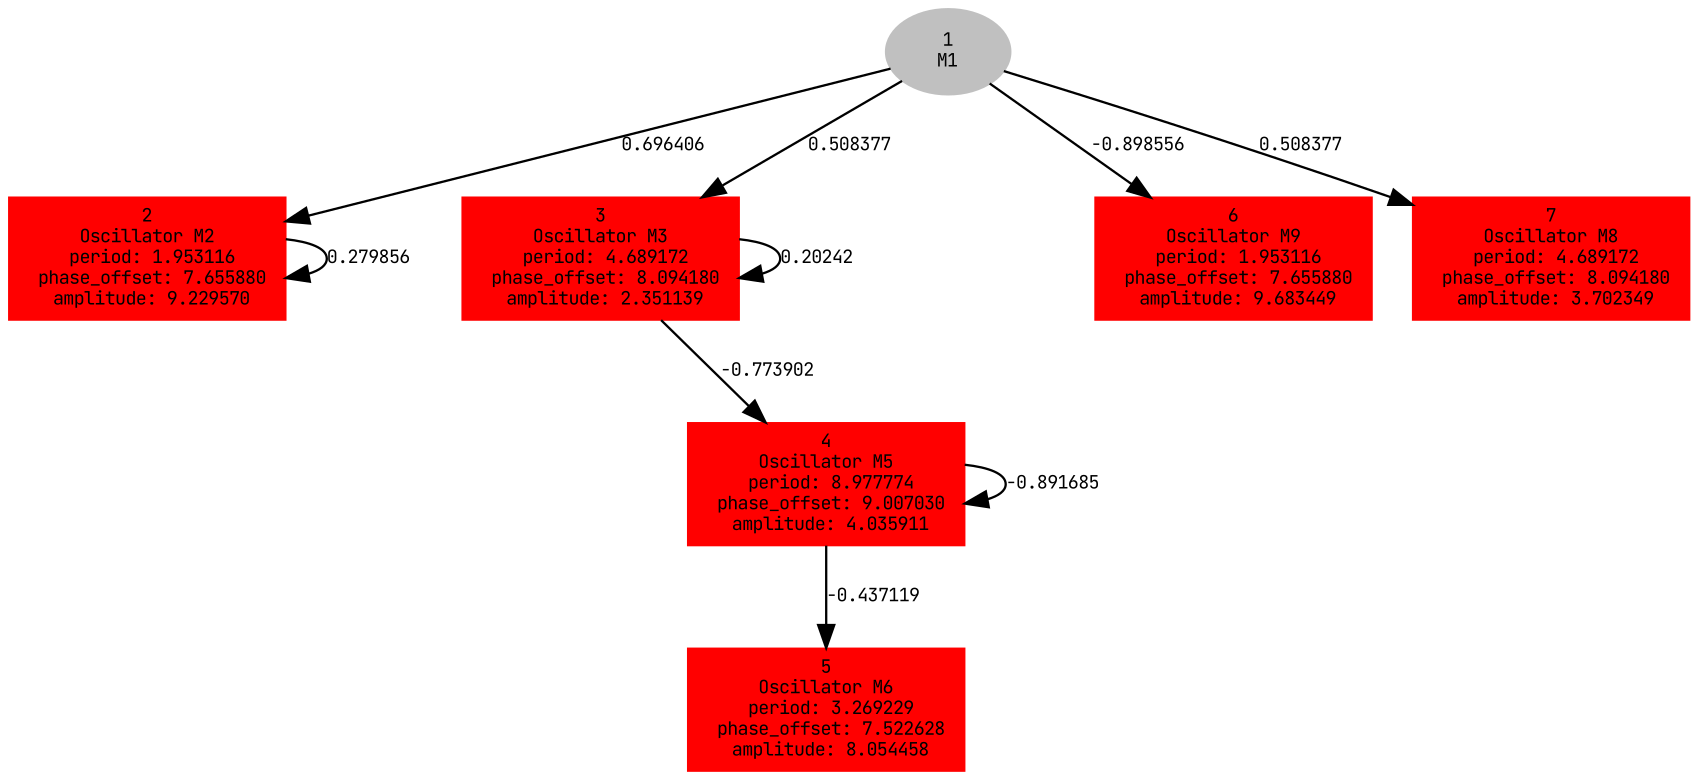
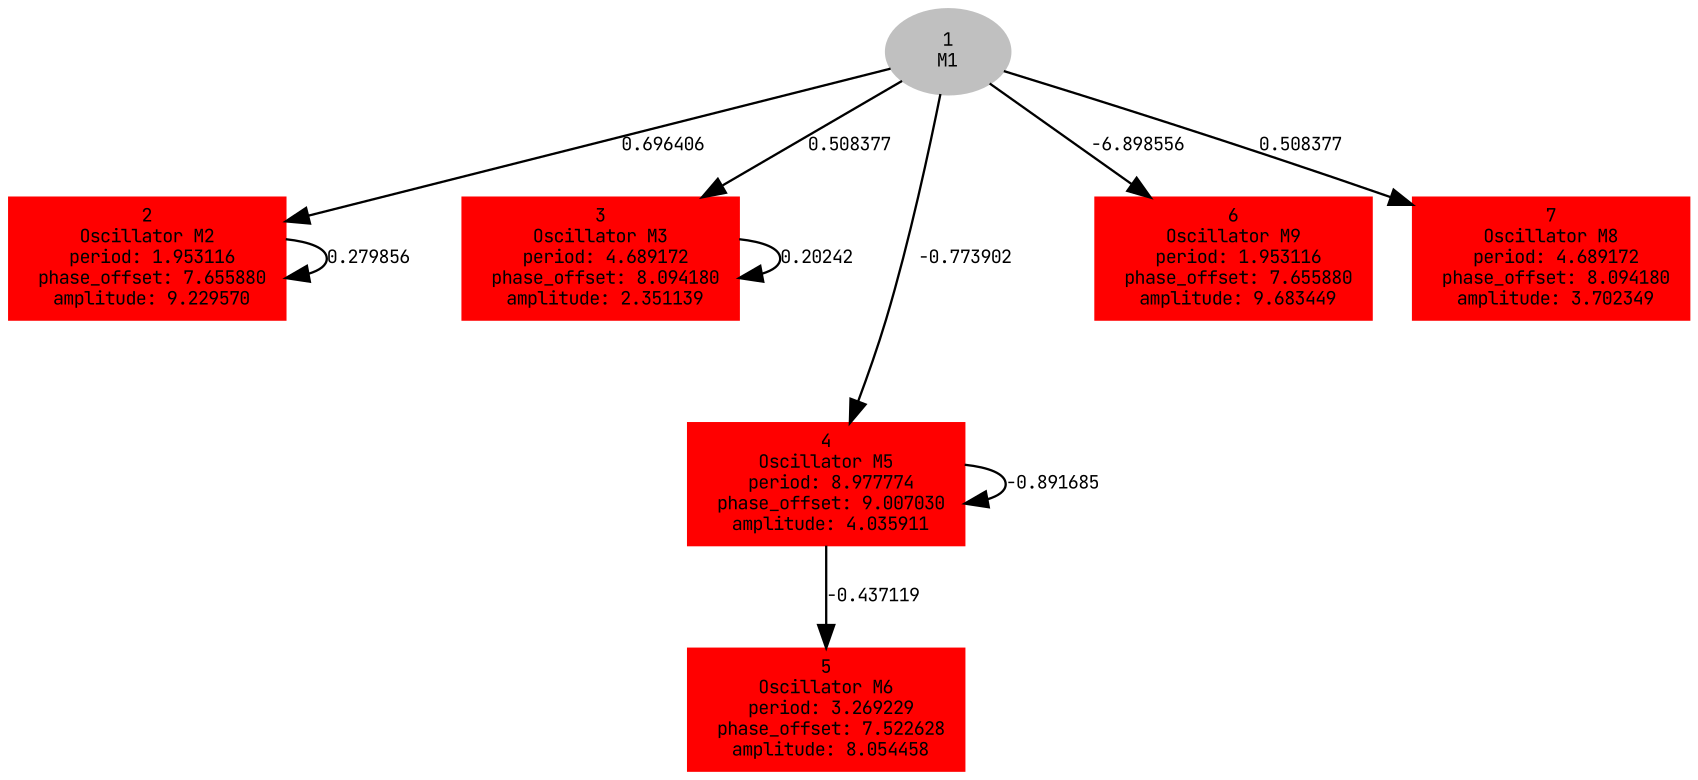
(1144, 146) -> (1144, 146)
(705, 363) -> (905, 249)
